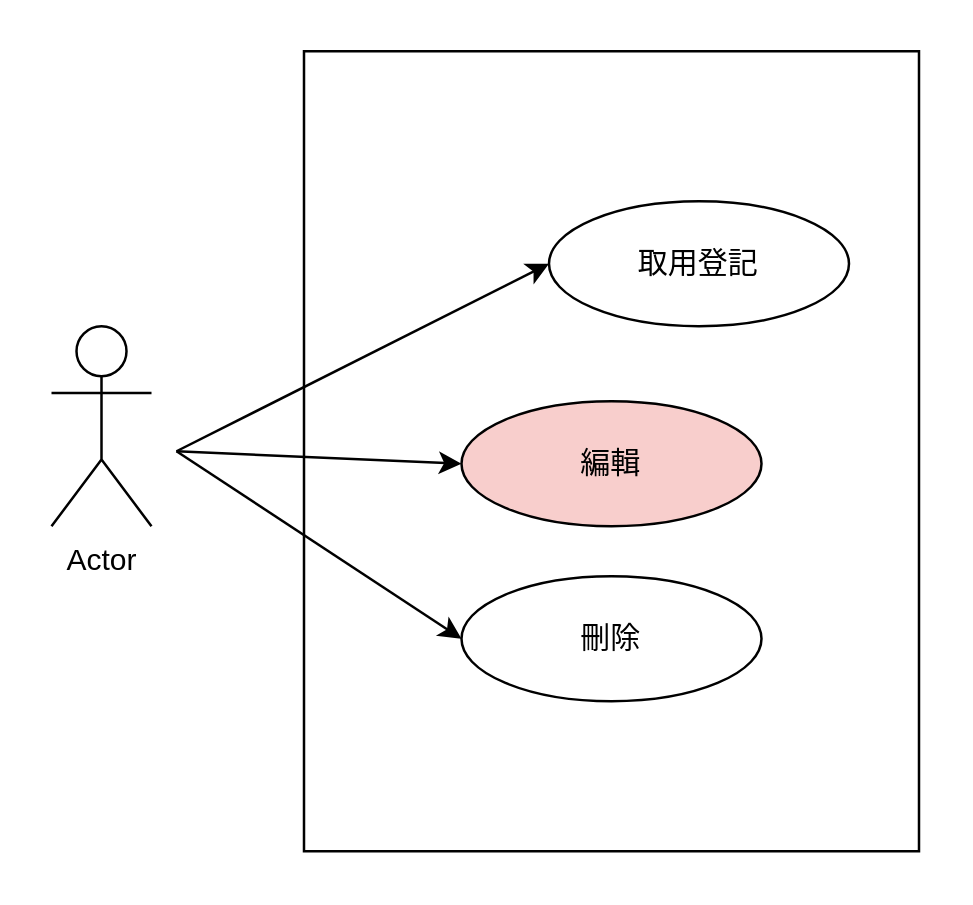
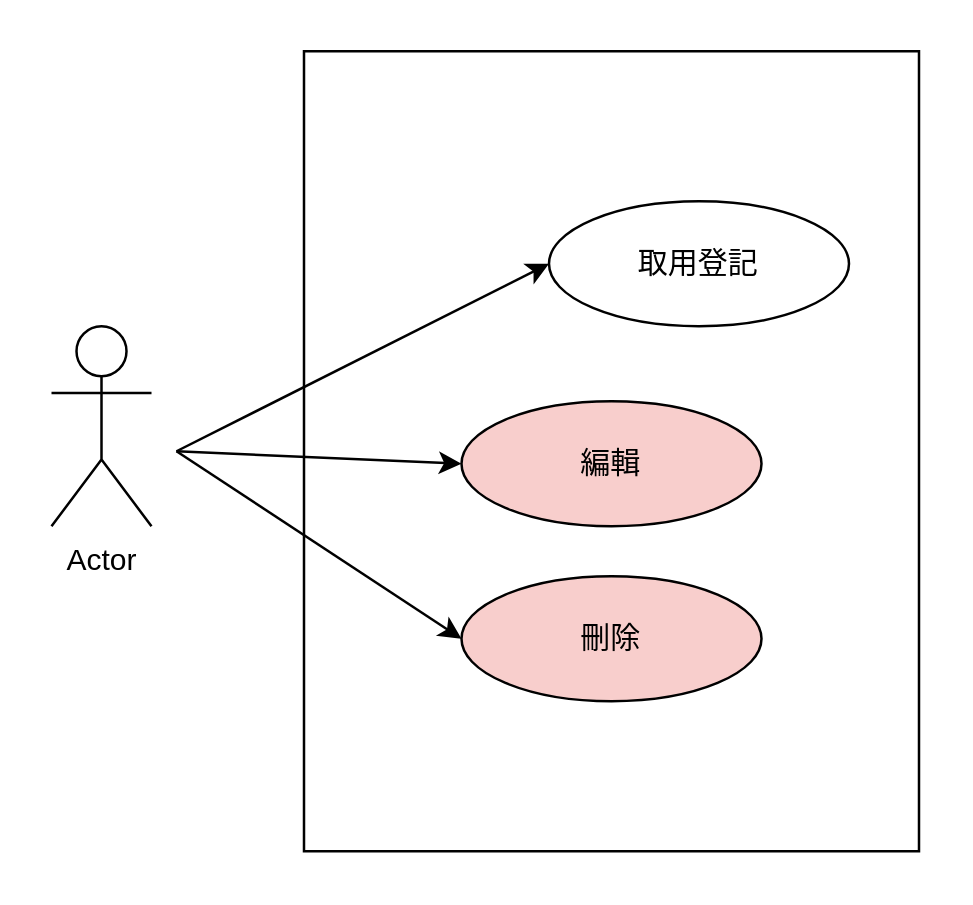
(611, 639) -> (611, 639)
